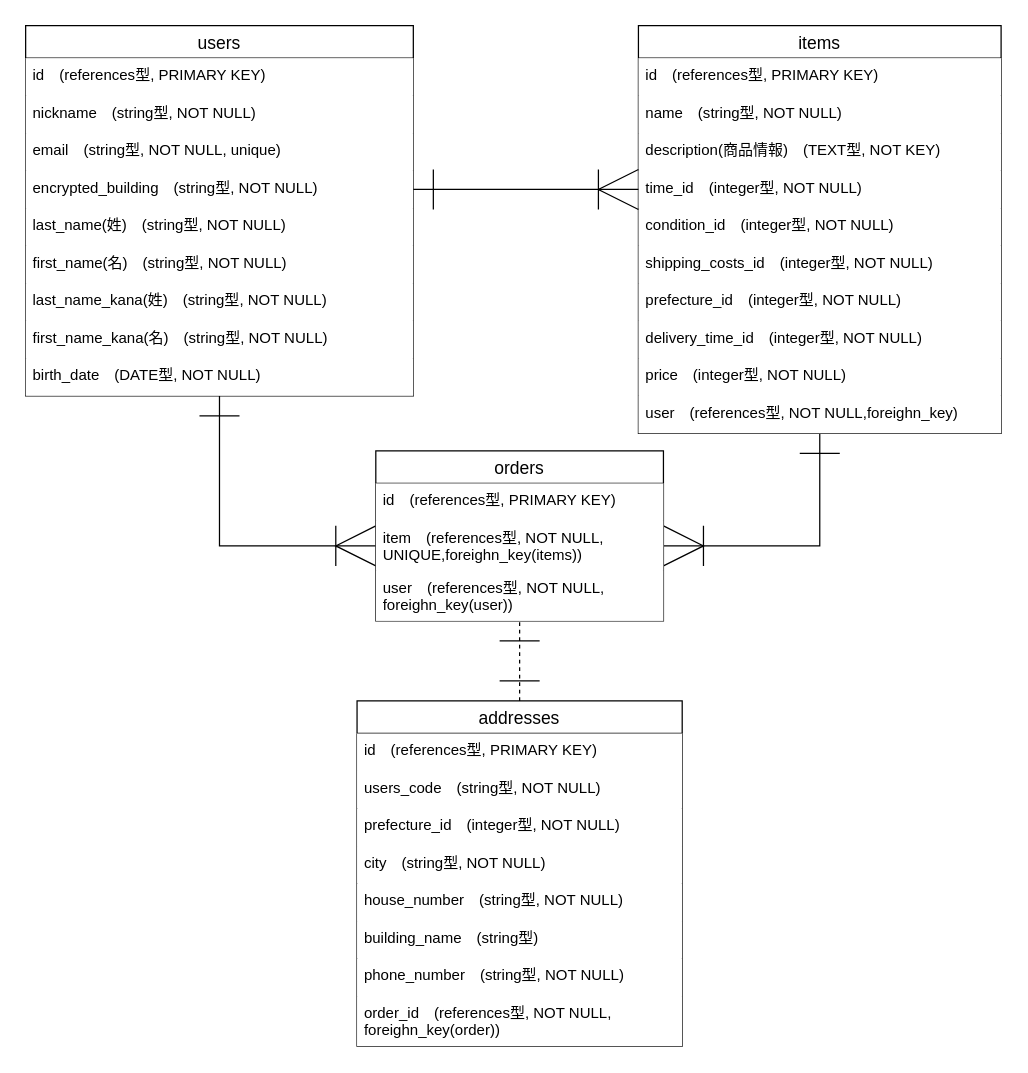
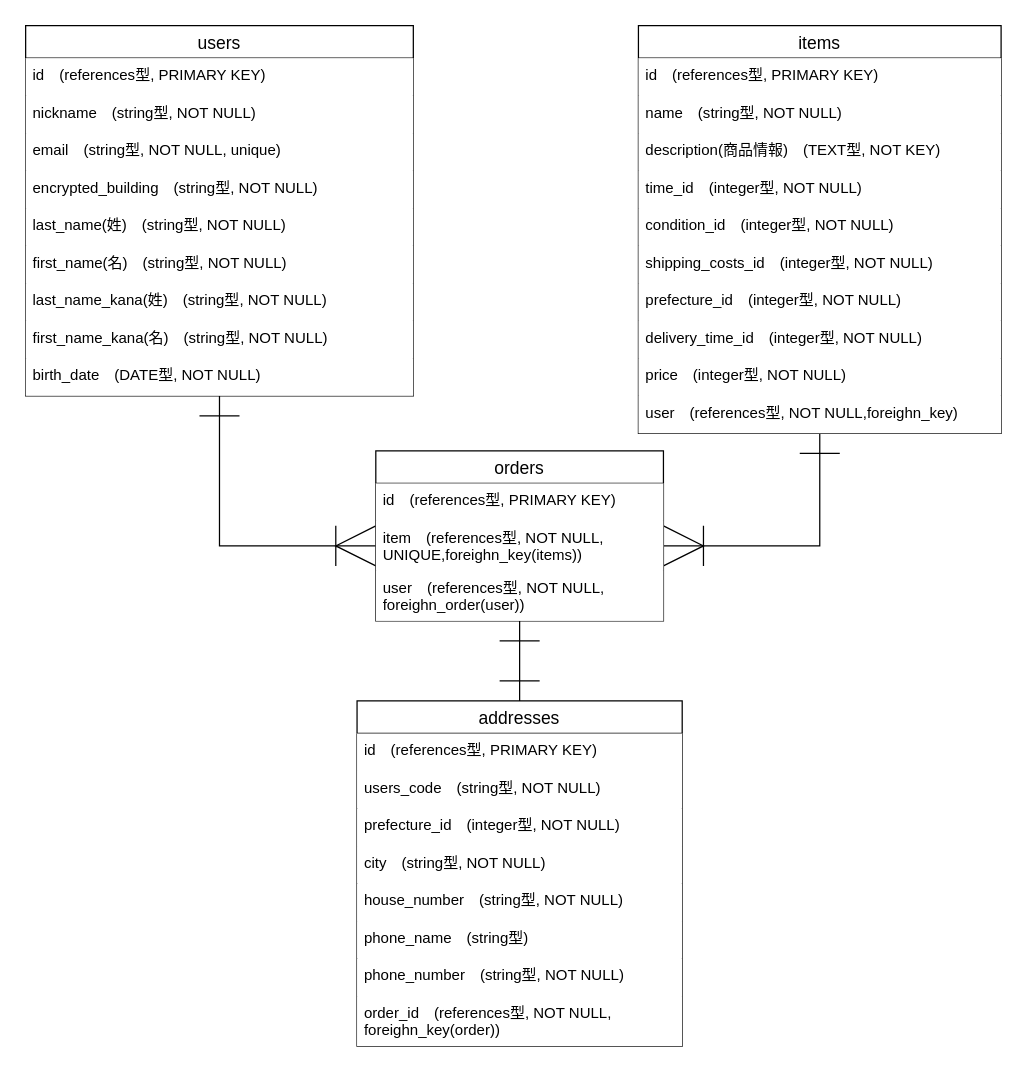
(525, 189) -> none
(500, 597) -> (500, 597)
(519, 661) -> (519, 661)
(460, 938) -> (453, 938)
